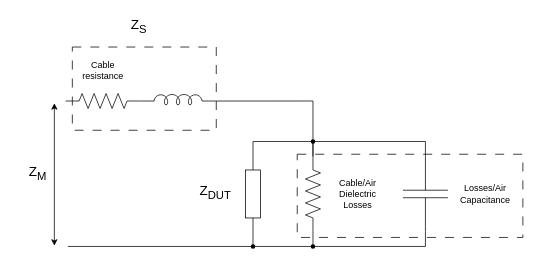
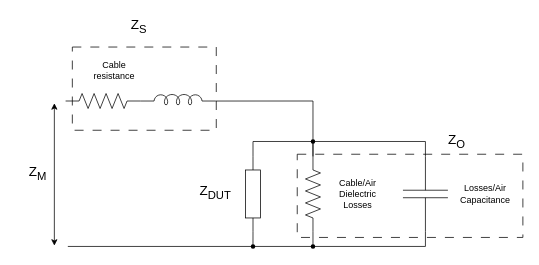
(103, 70) -> (114, 70)
none -> (457, 141)
